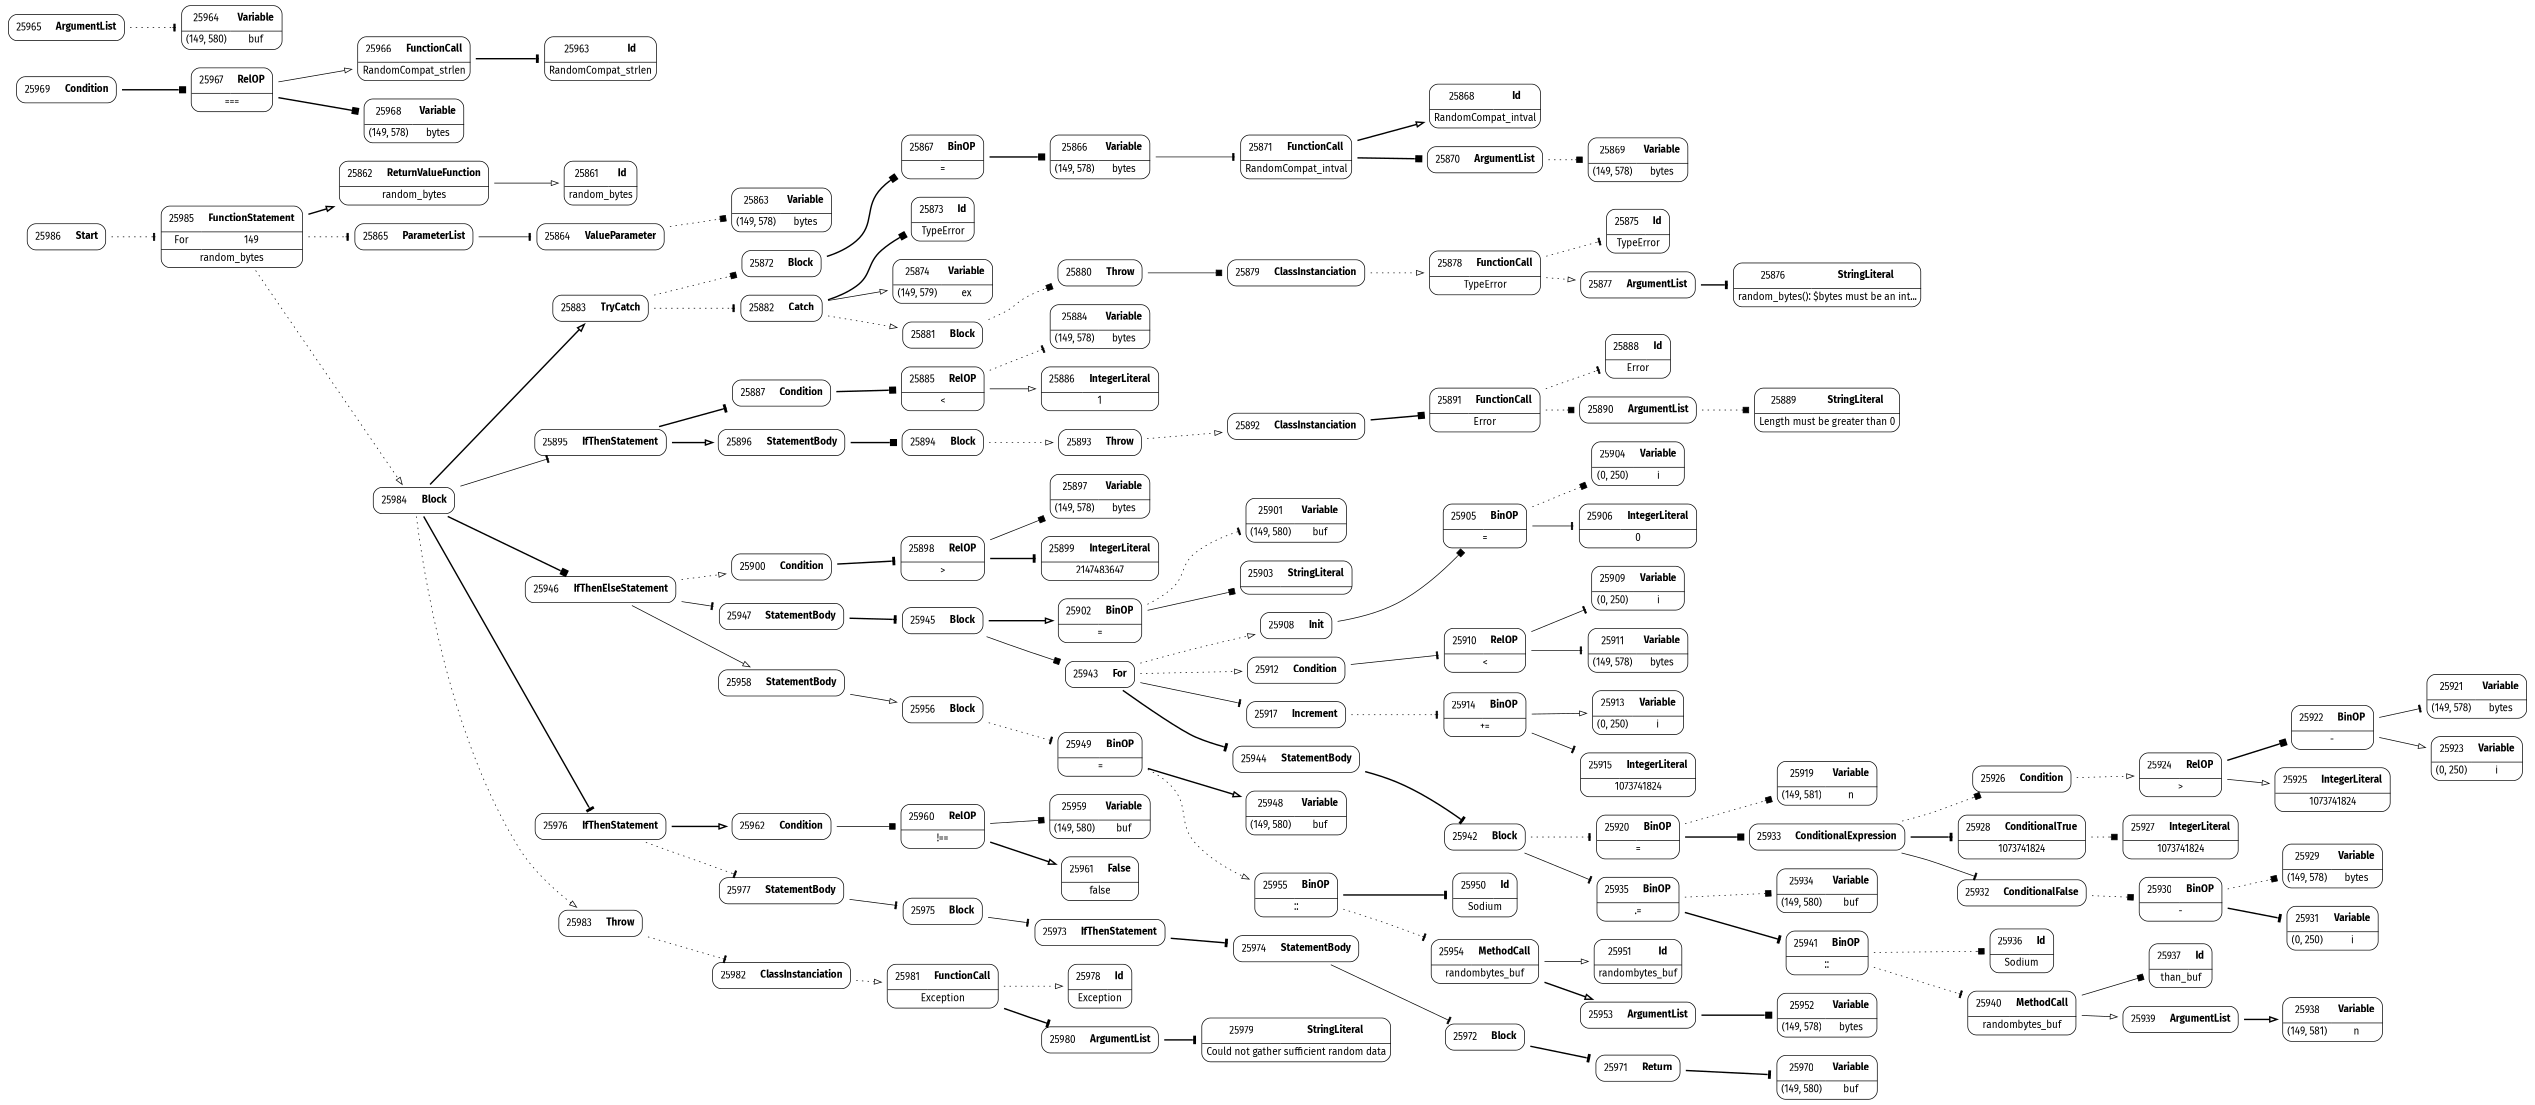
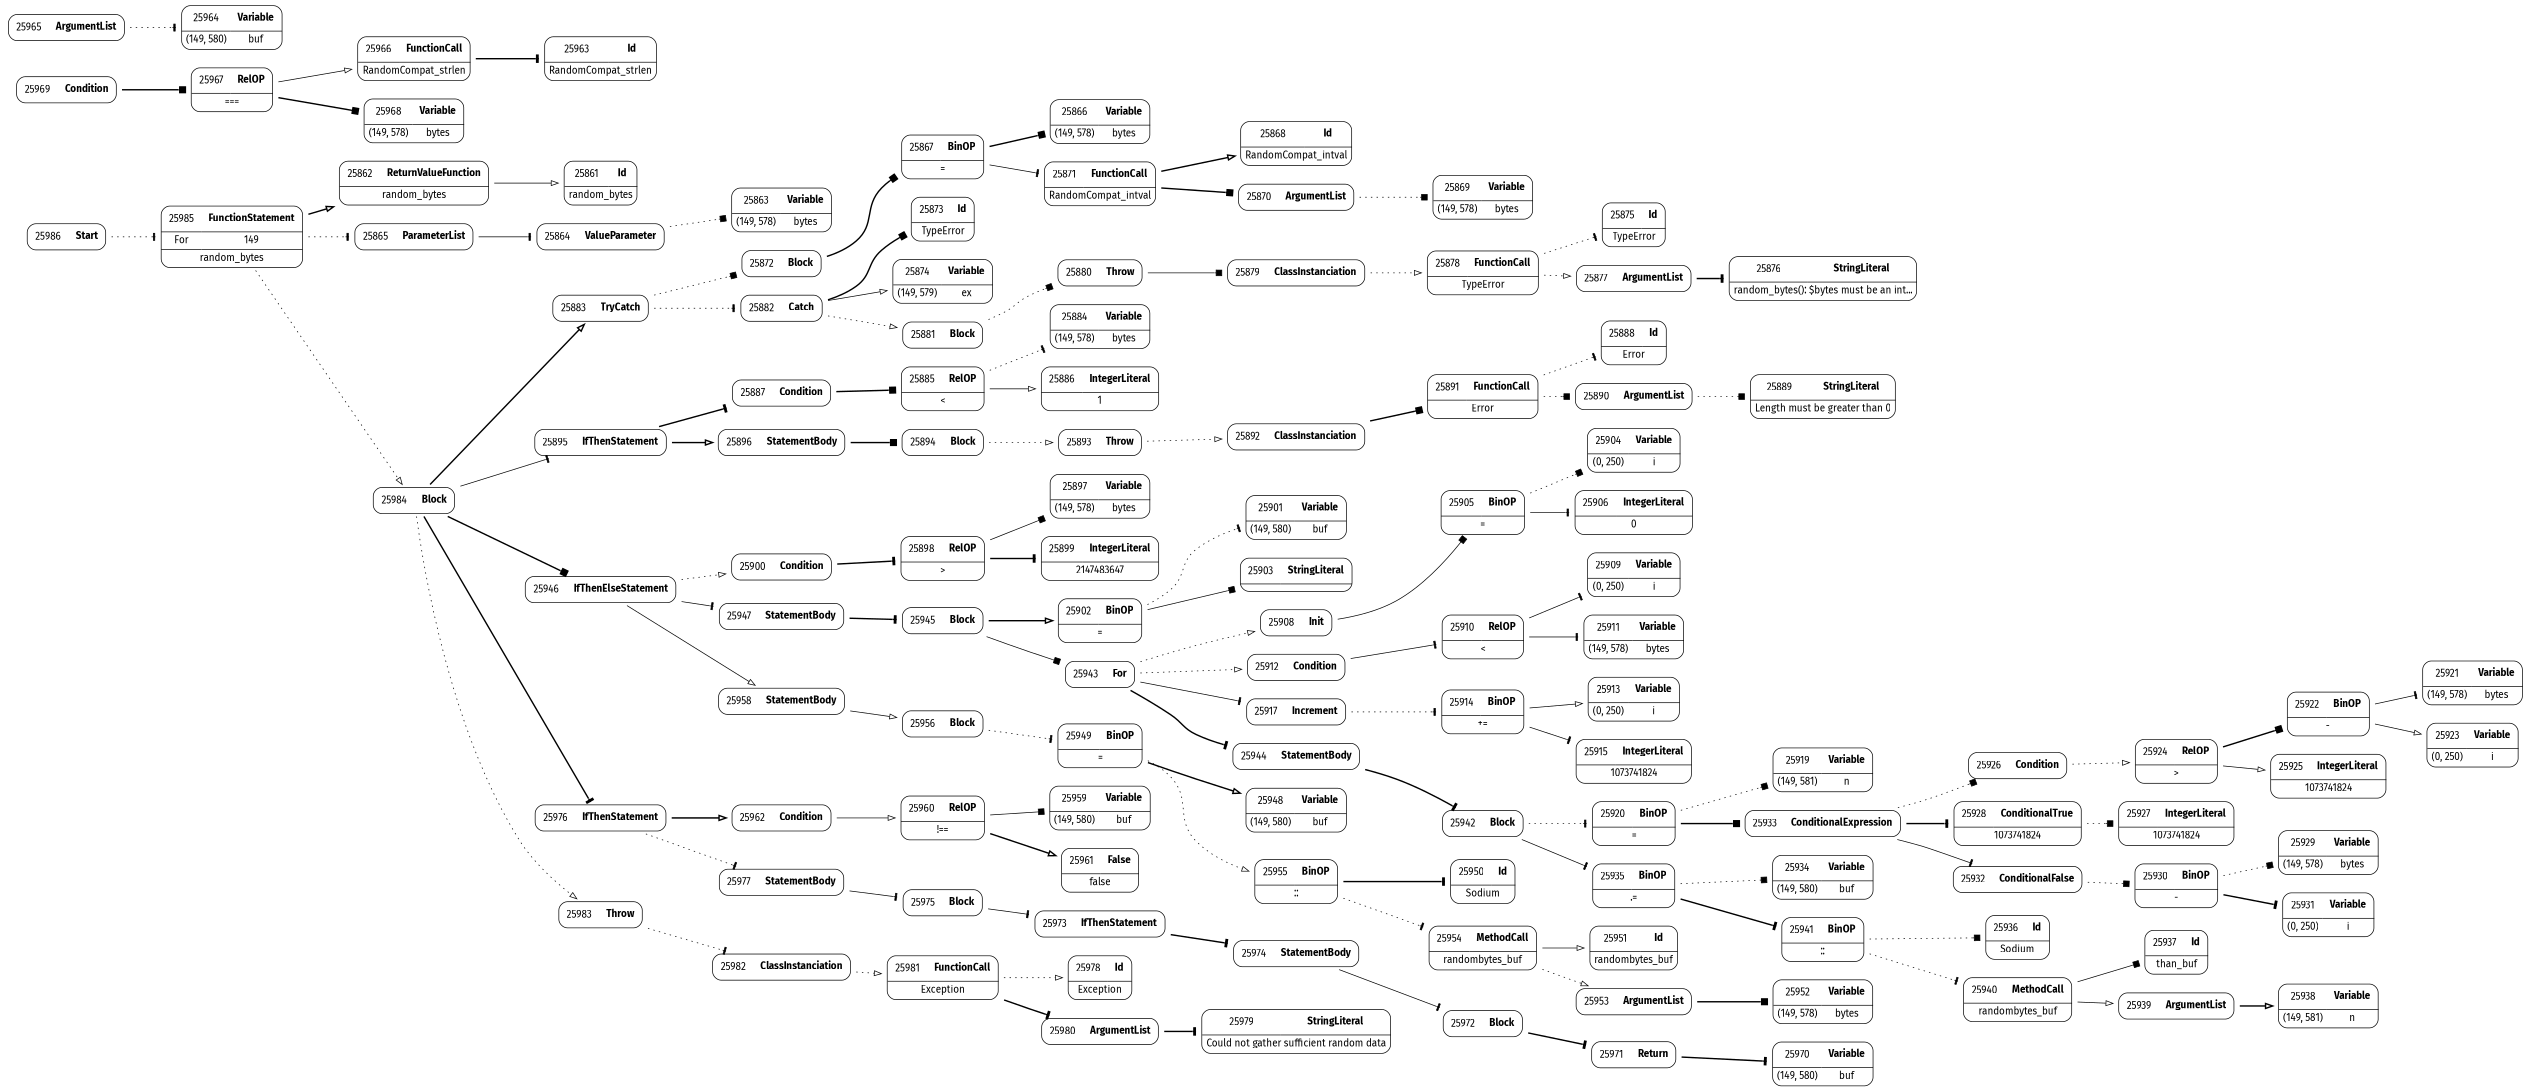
(1193, 157) -> (1012, 169)
(862, 826) -> (862, 818)
(1565, 990) -> (1562, 976)
